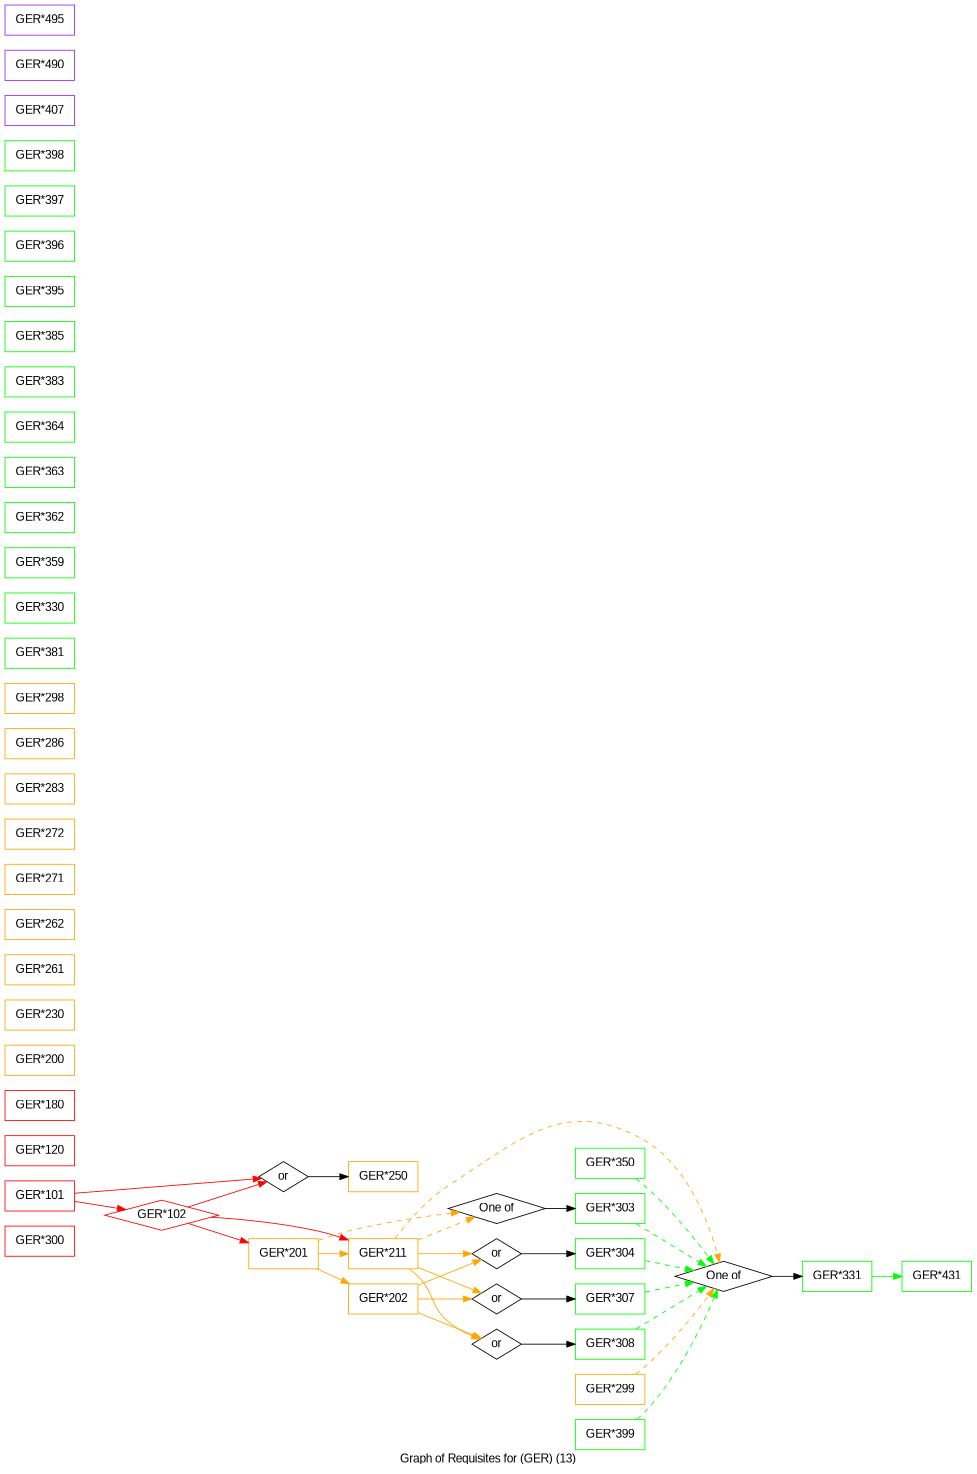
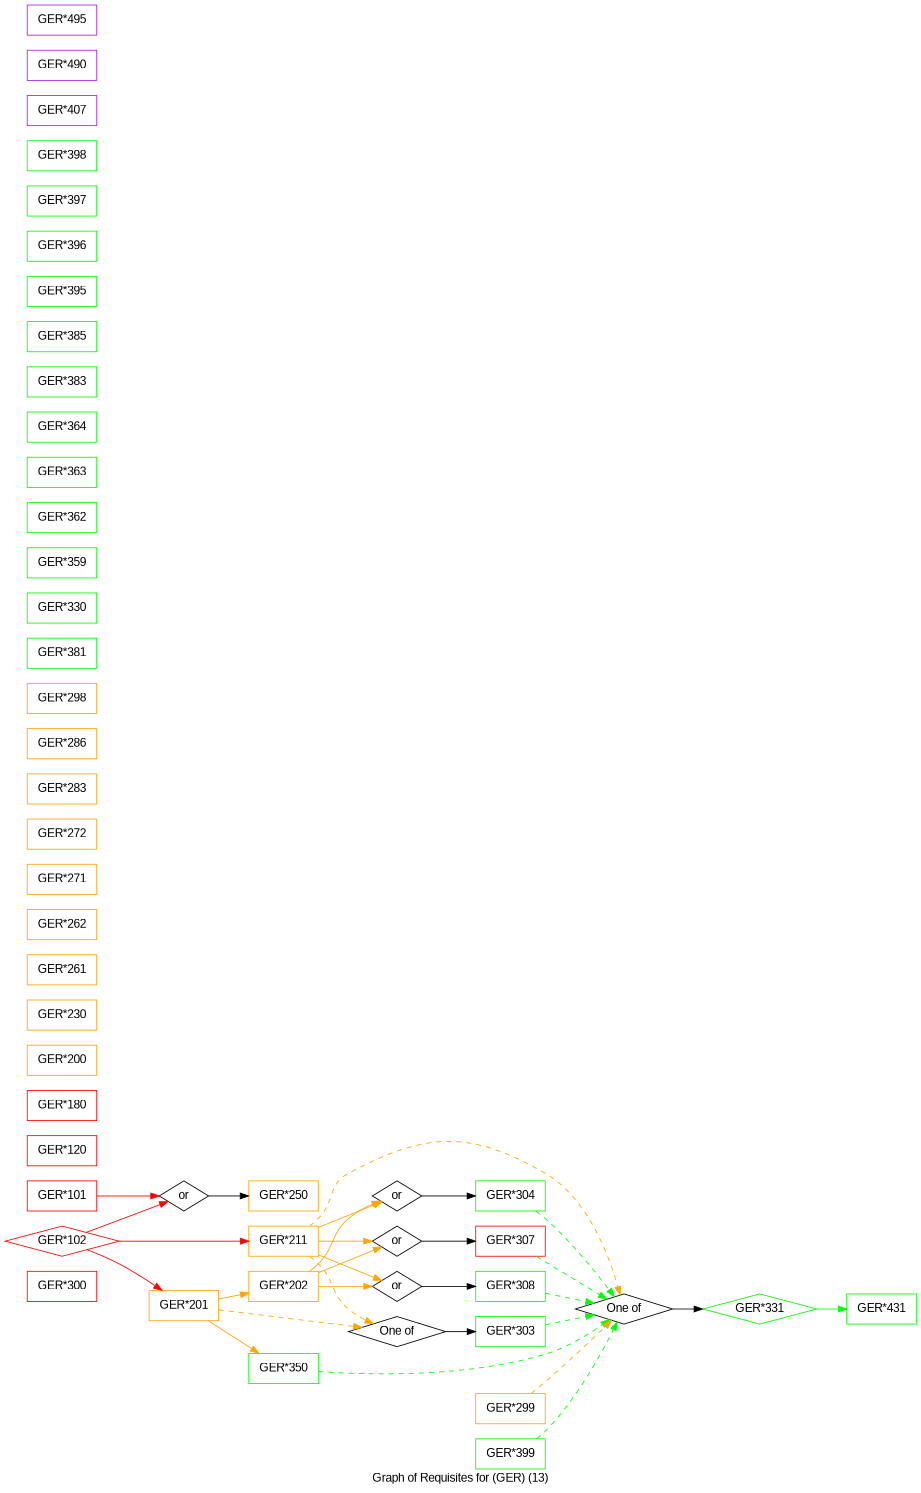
(96, 1205) -> none
(329, 1254) -> (230, 1335)
(837, 1276) -> (760, 1309)
(610, 1299) -> (510, 1241)
